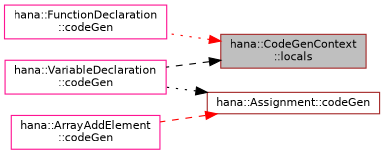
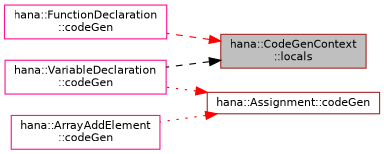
(188, 36) -> (188, 36)
(181, 89) -> (181, 89)
(183, 119) -> (183, 119)
